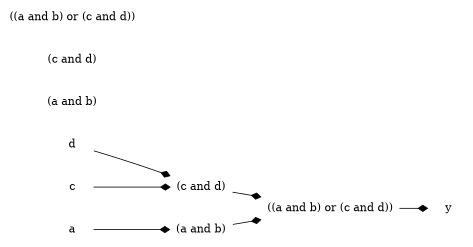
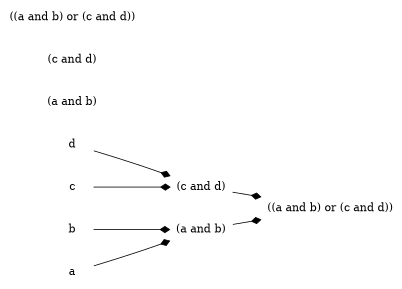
(449, 208) -> none
none -> (72, 230)
